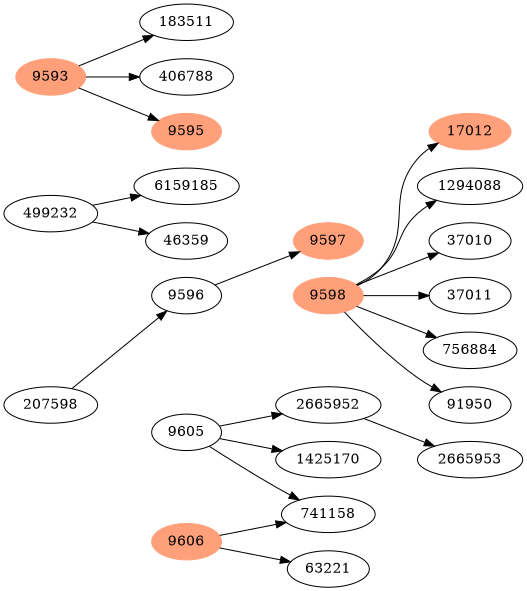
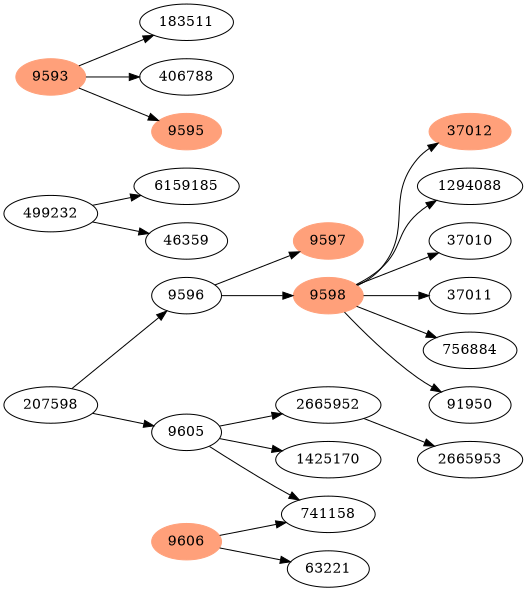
(470, 132) -> (470, 132)
none -> (252, 296)
none -> (118, 419)
